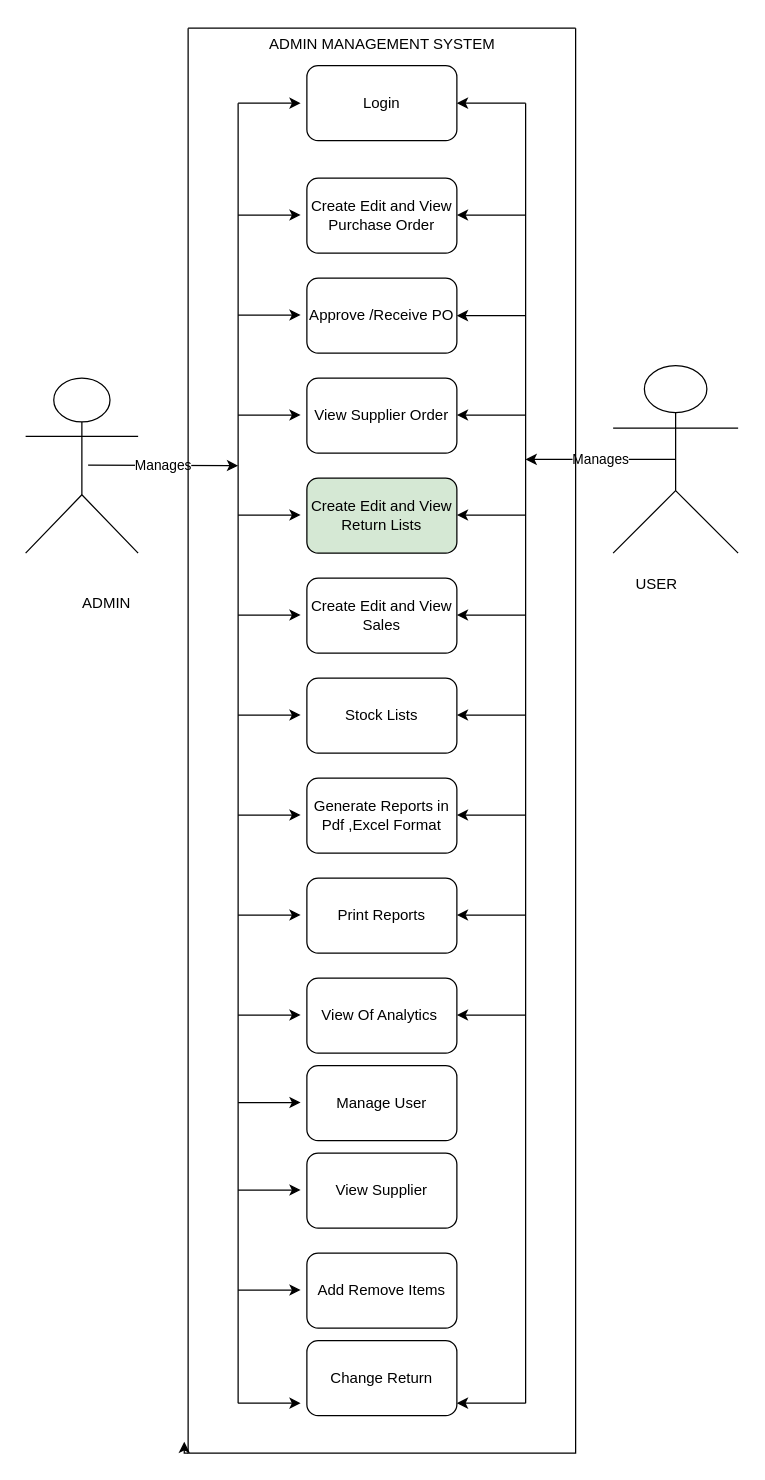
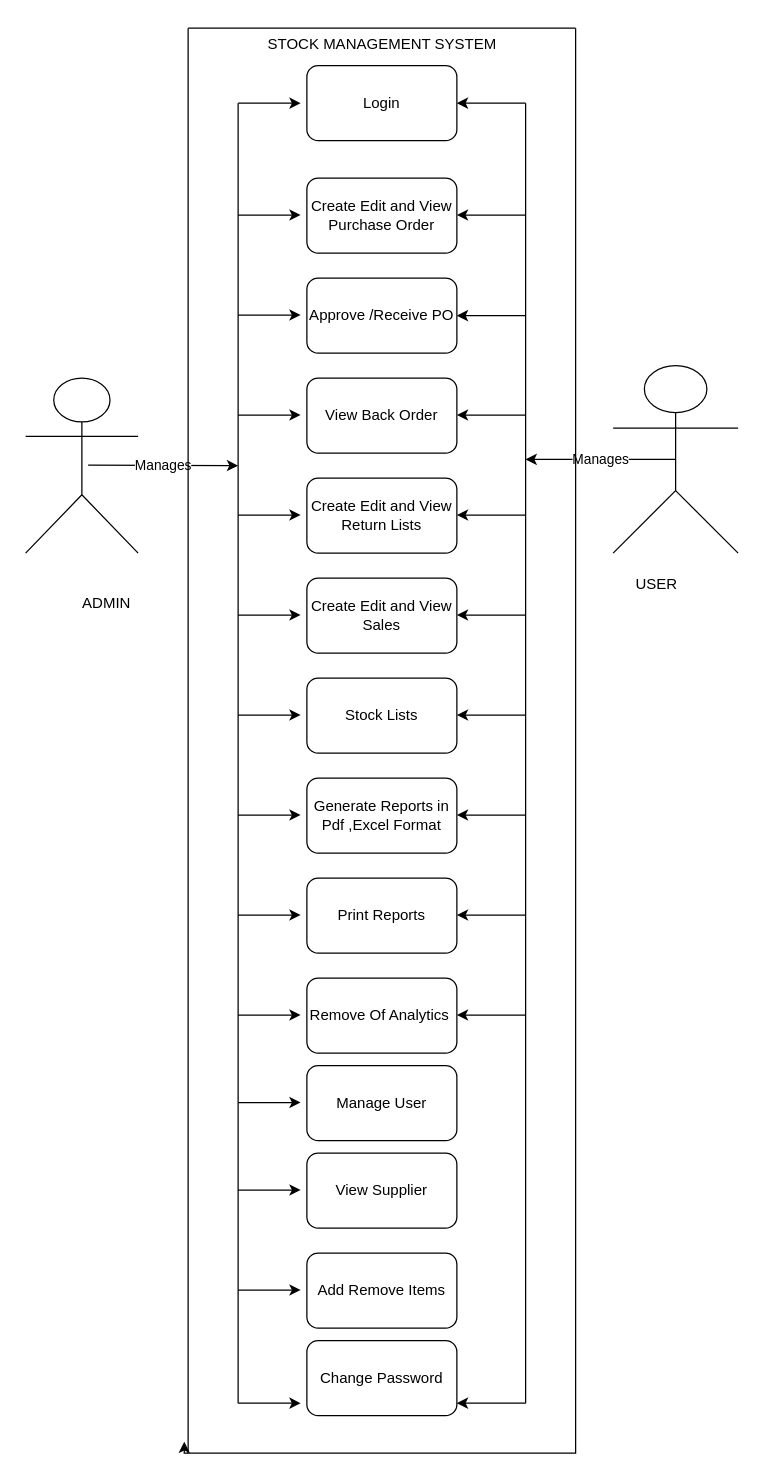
(383, 44) -> (383, 44)
(382, 416) -> (382, 416)
(382, 516) -> (382, 516)
(382, 1016) -> (382, 1016)
(382, 1378) -> (382, 1378)
